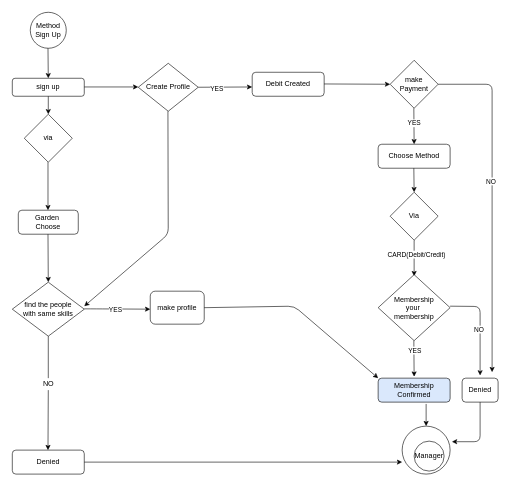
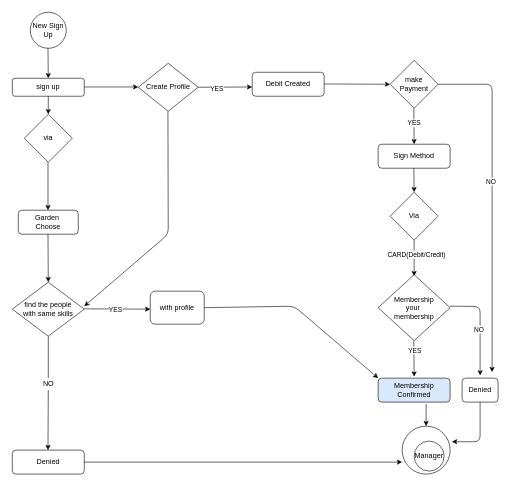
(48, 30) -> (48, 30)
(414, 156) -> (414, 156)
(177, 308) -> (177, 308)
